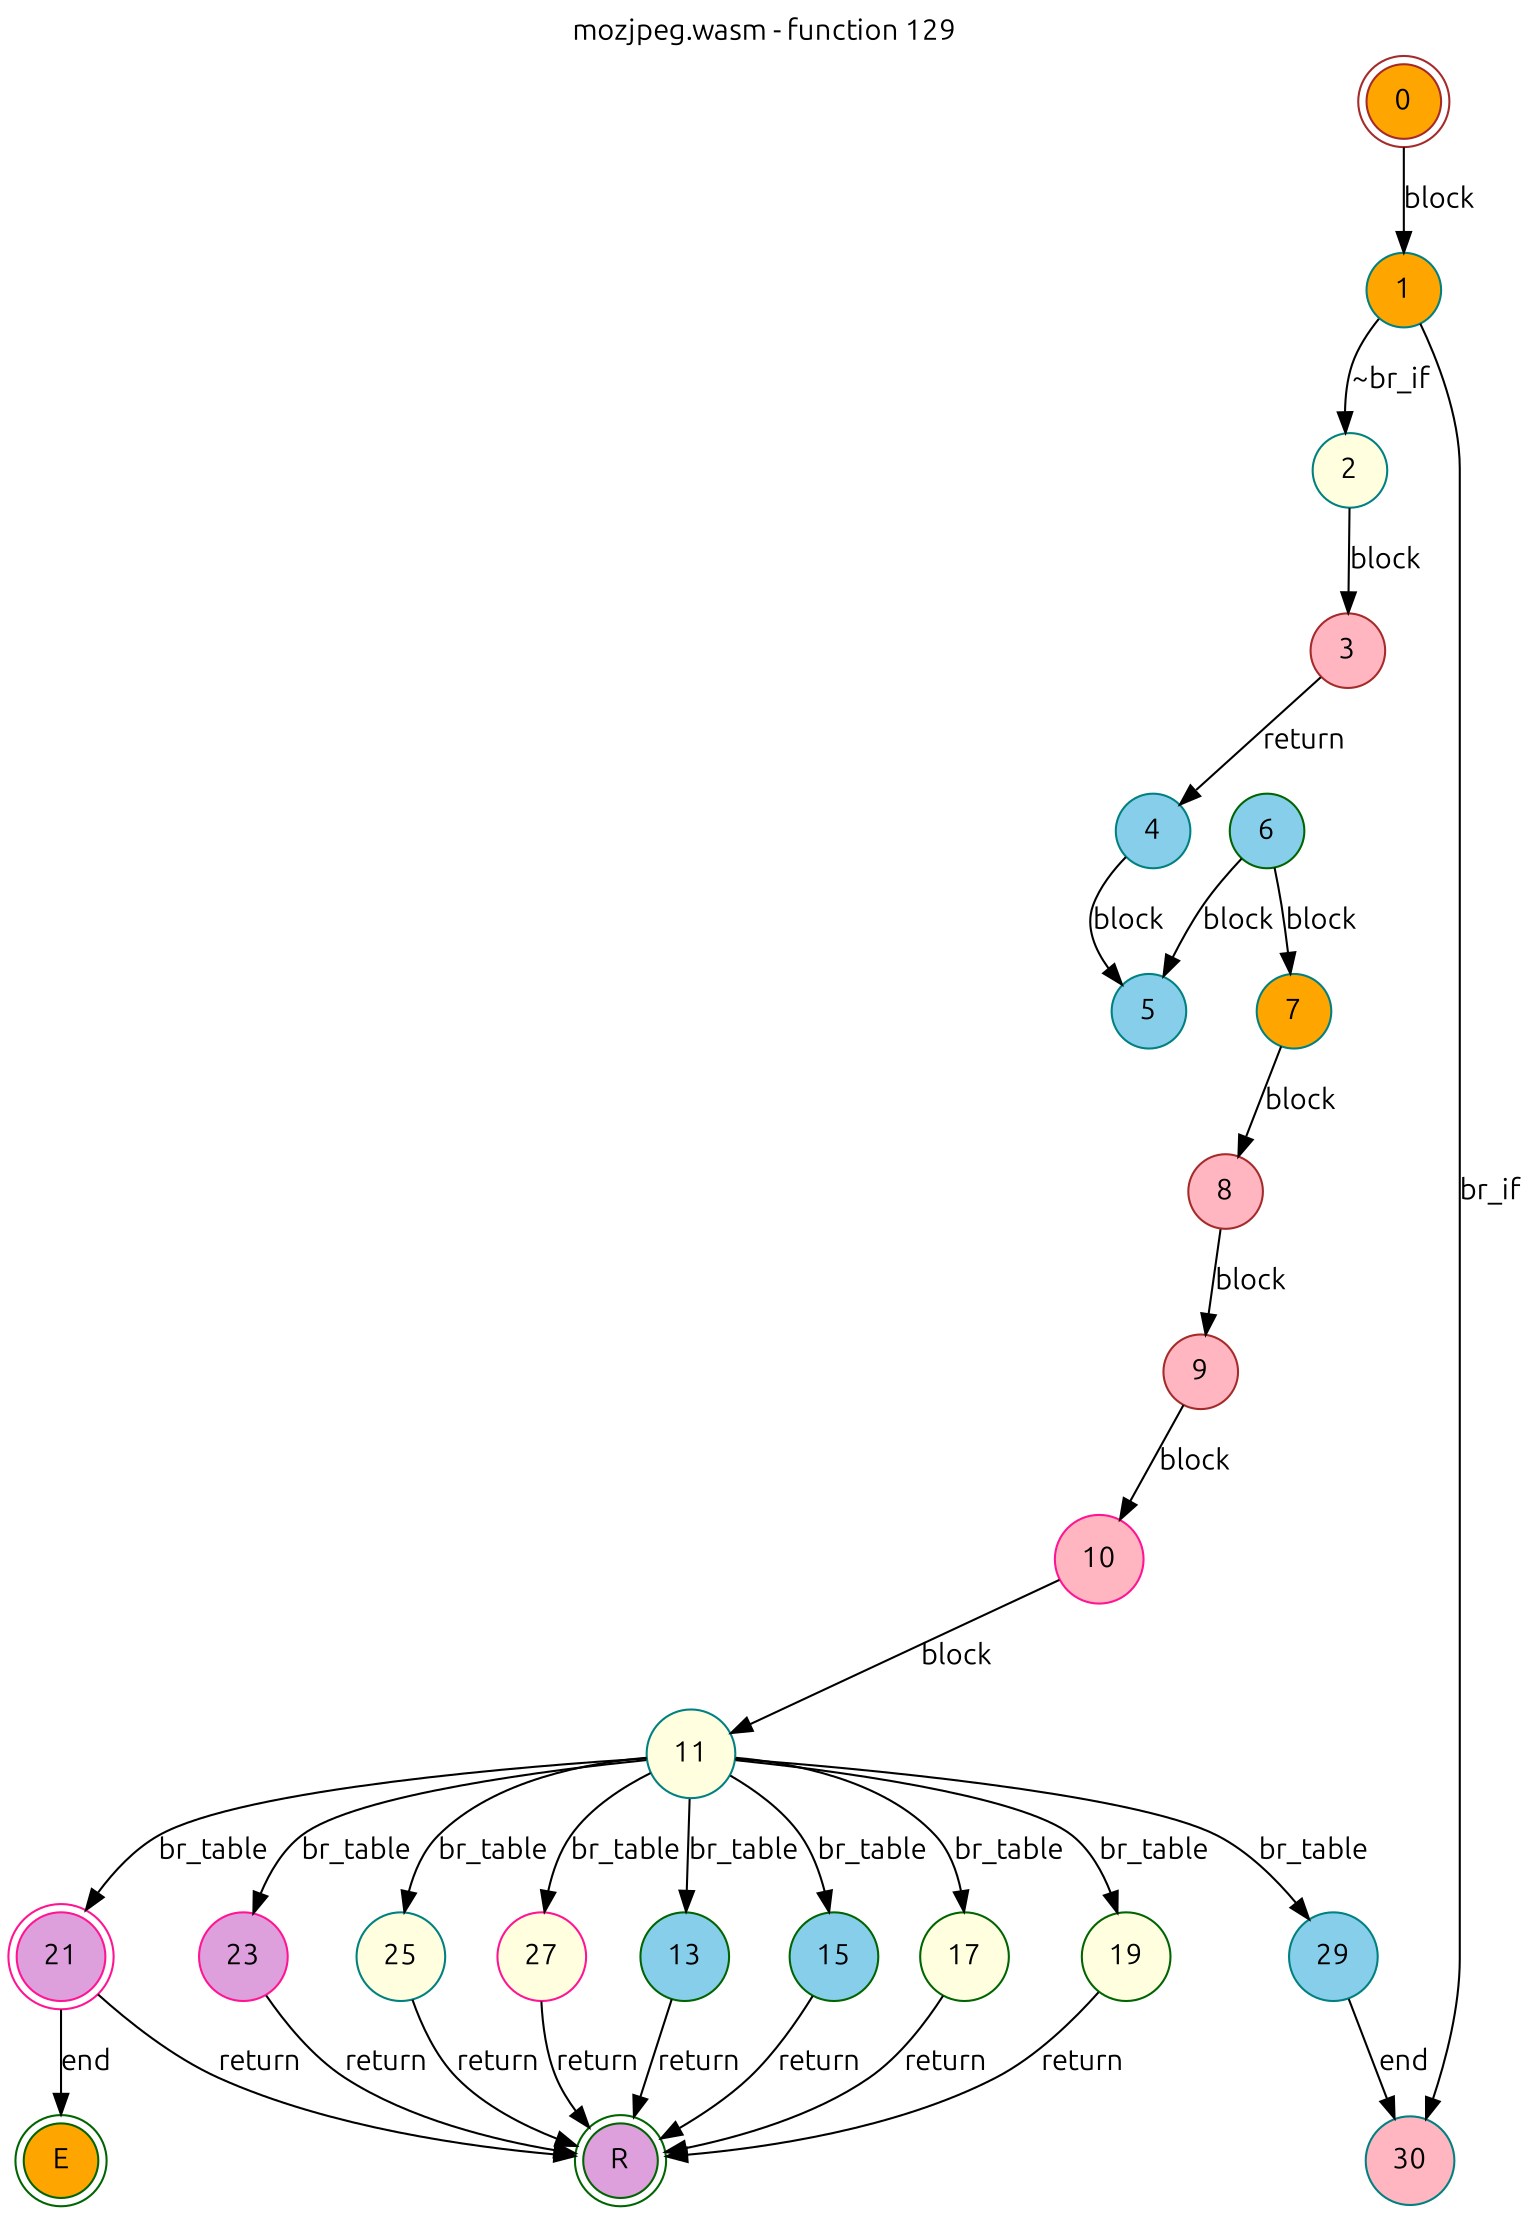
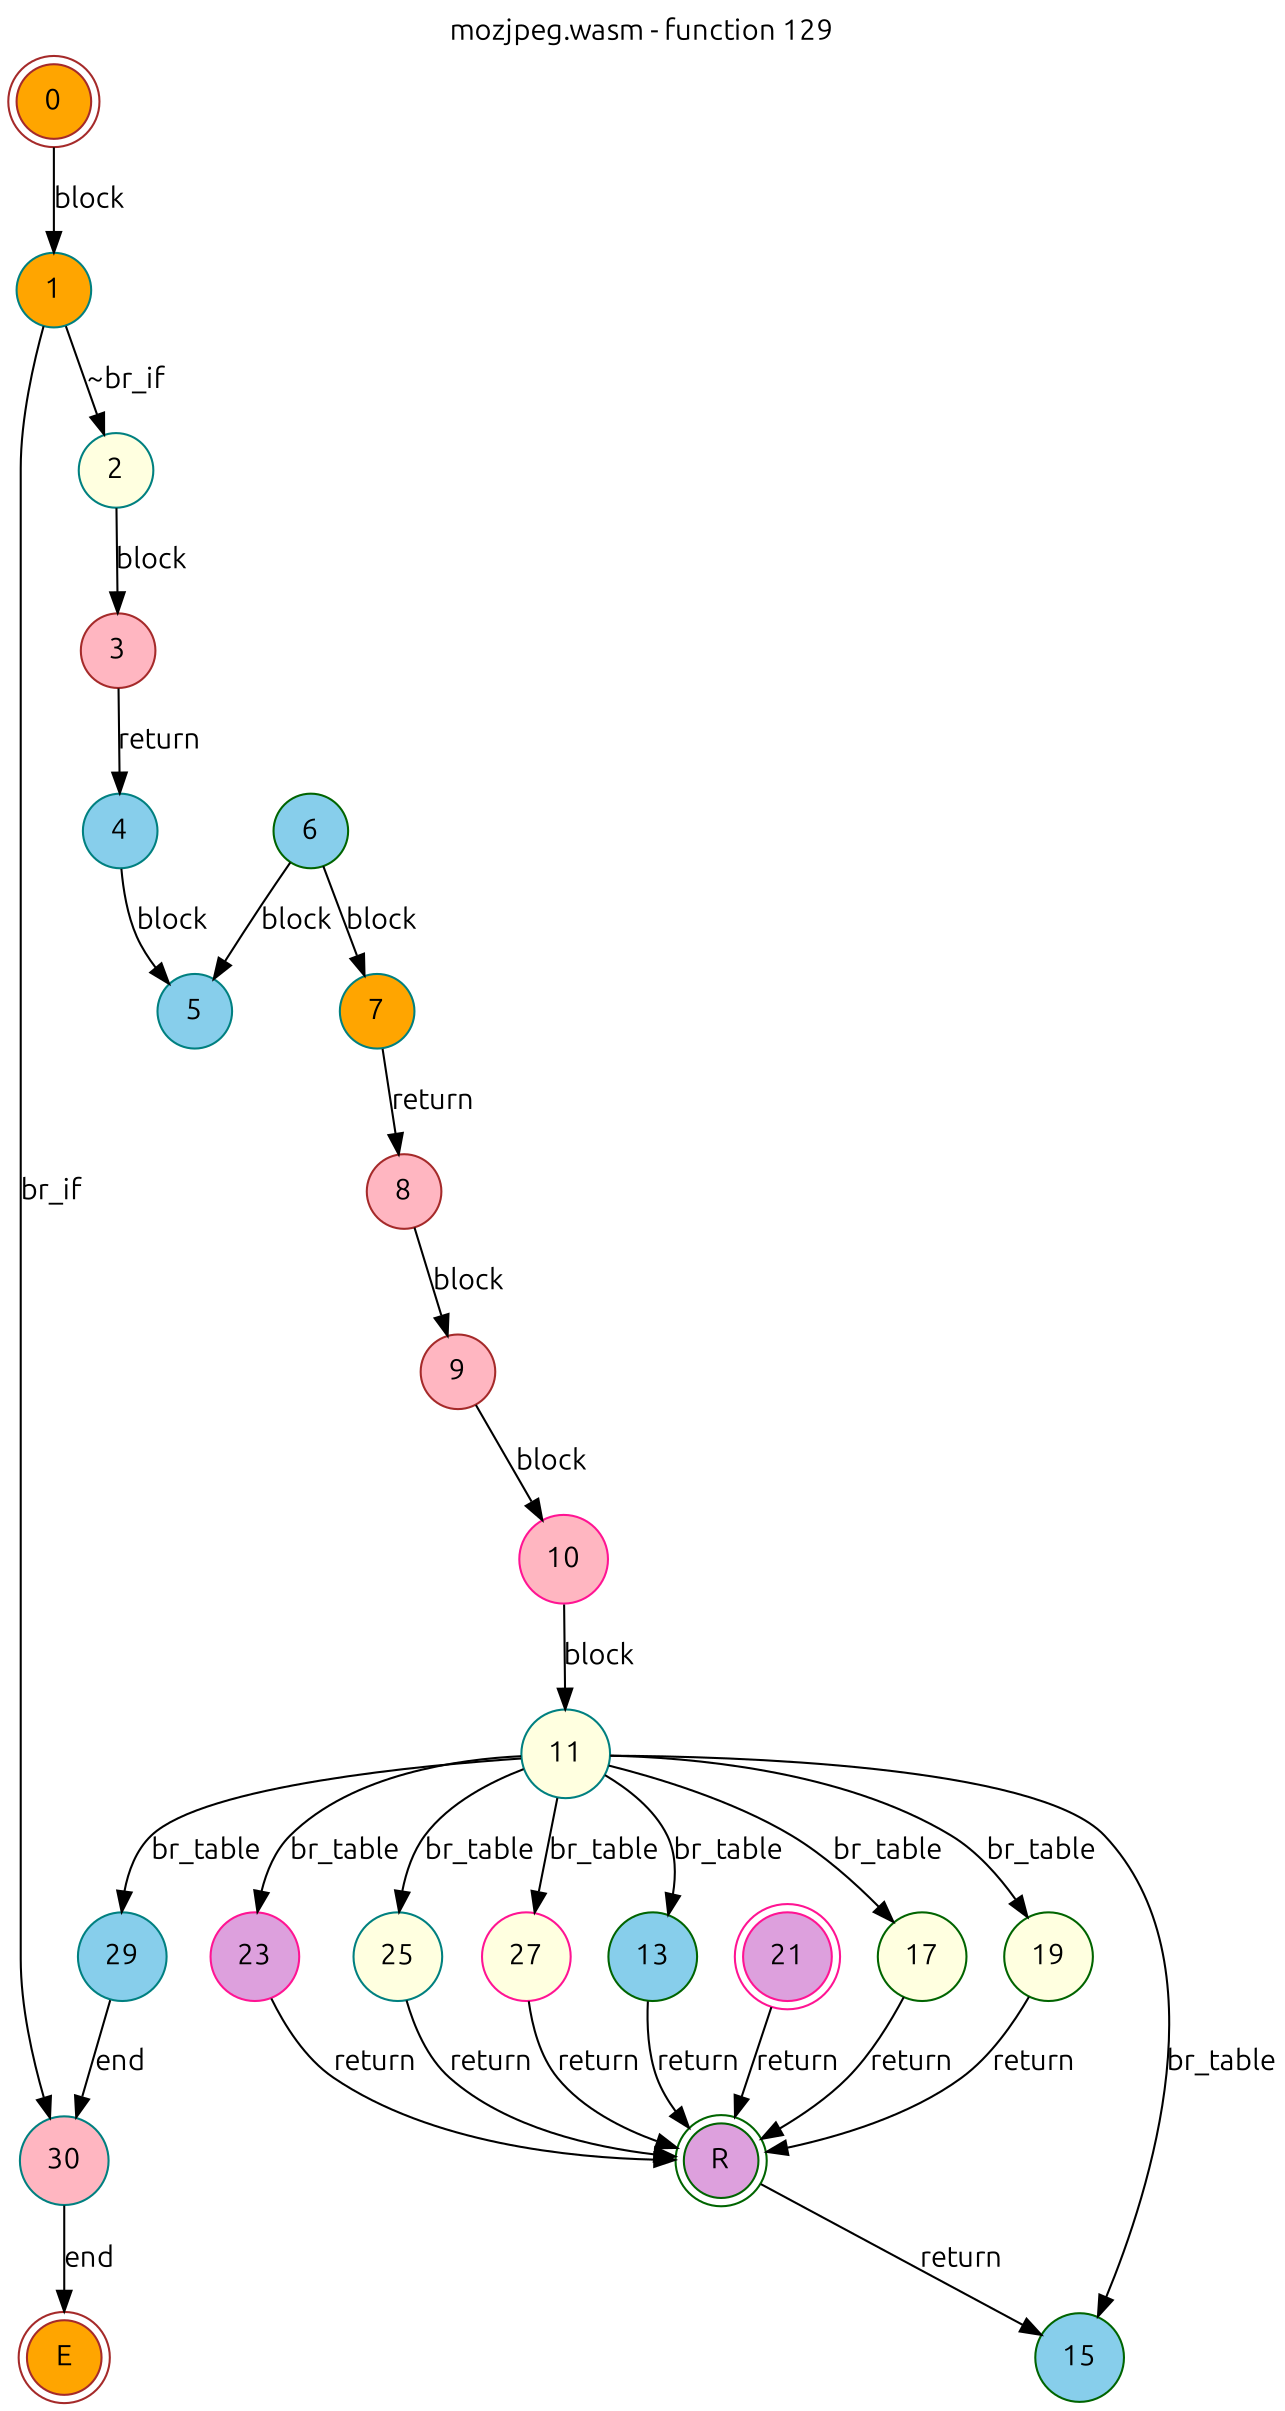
(1300, 1101) -> (433, 1101)
(358, 1787) -> none
(61, 2052) -> (64, 2248)
(755, 2071) -> (892, 2255)
(61, 2161) -> (64, 2358)
